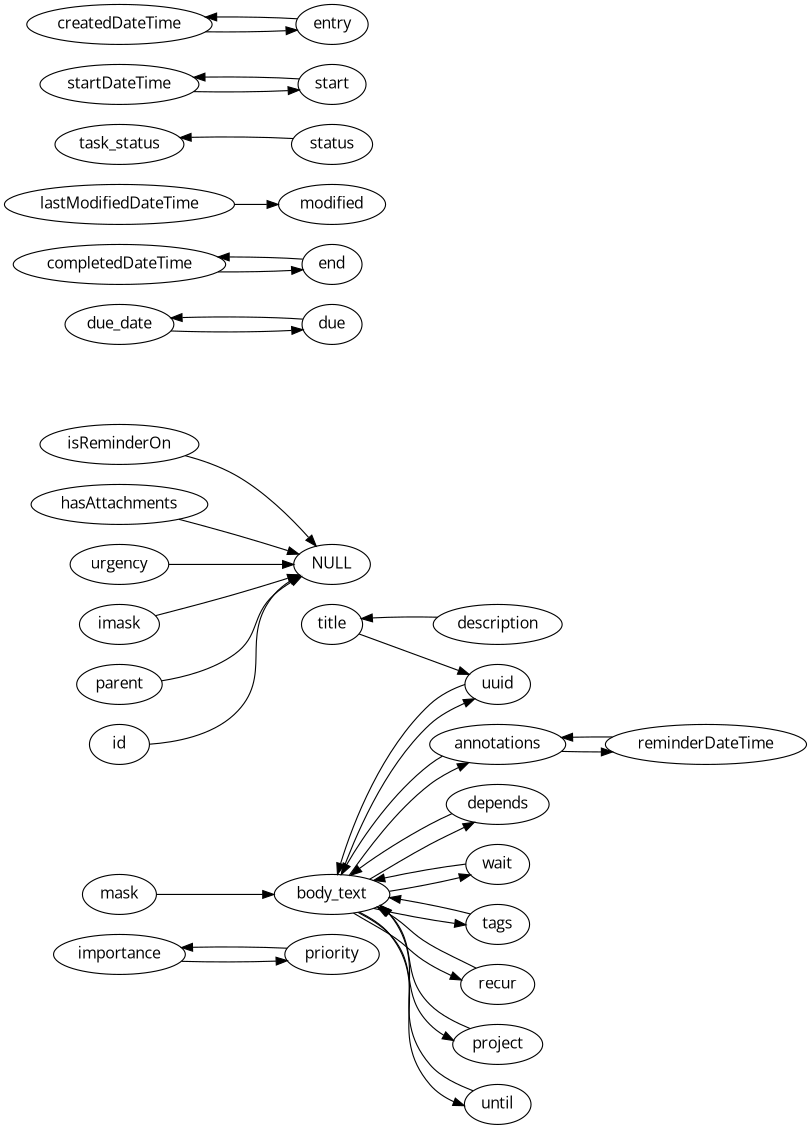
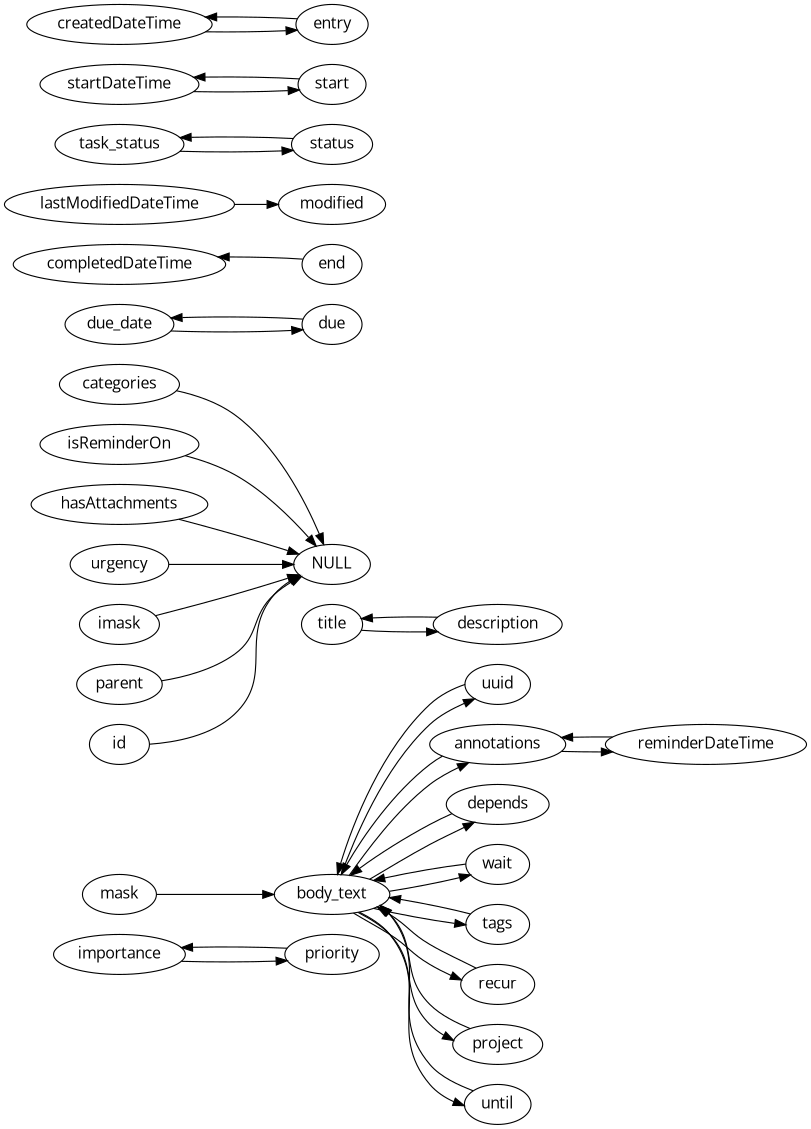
none -> (231, 152)
(255, 272) -> none
none -> (119, 384)
(409, 652) -> (394, 632)
